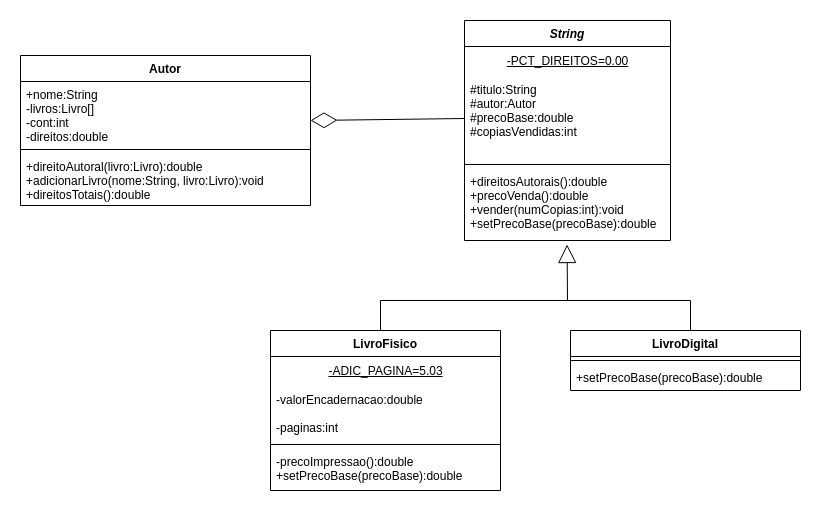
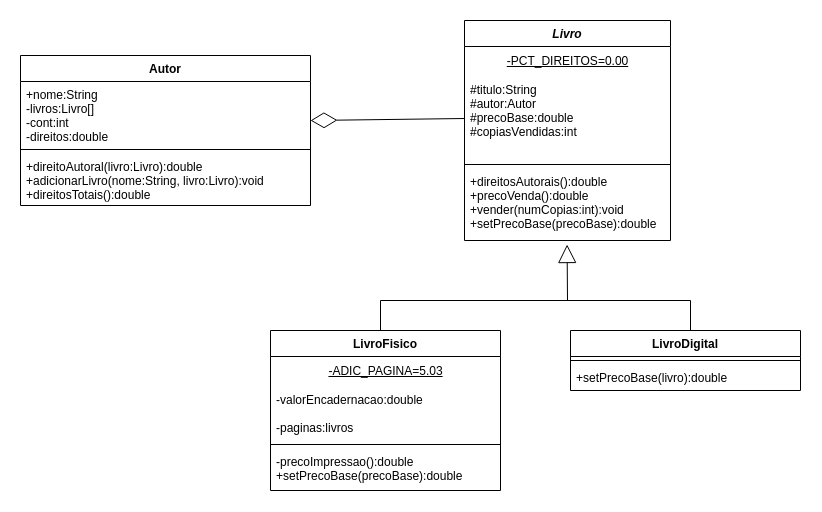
(567, 34) -> (567, 34)
(677, 378) -> (660, 378)
(355, 400) -> (355, 400)
